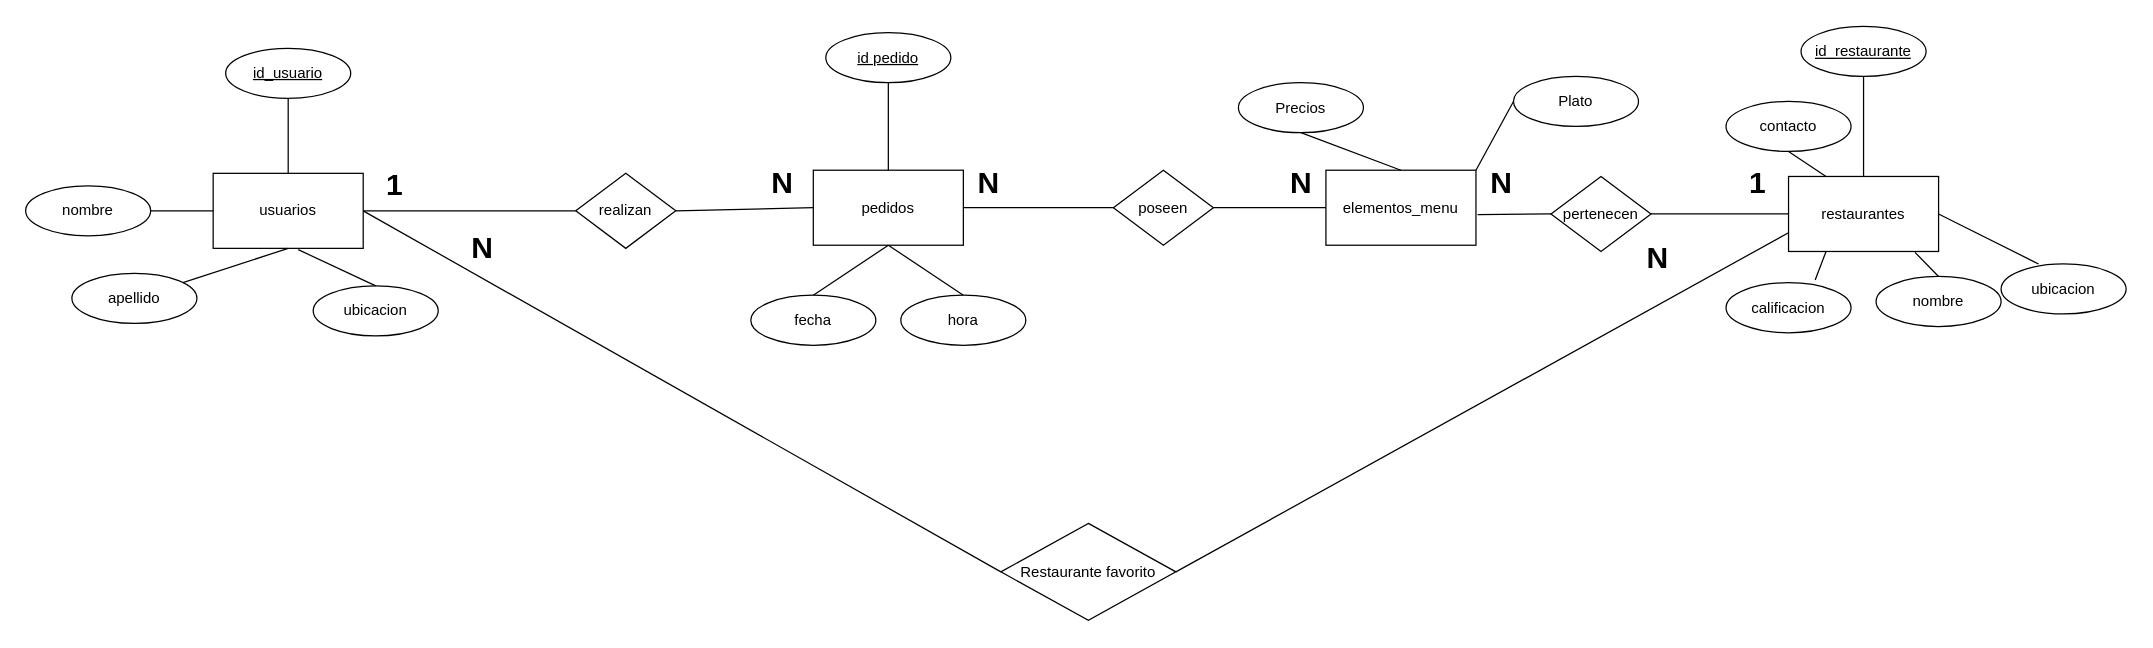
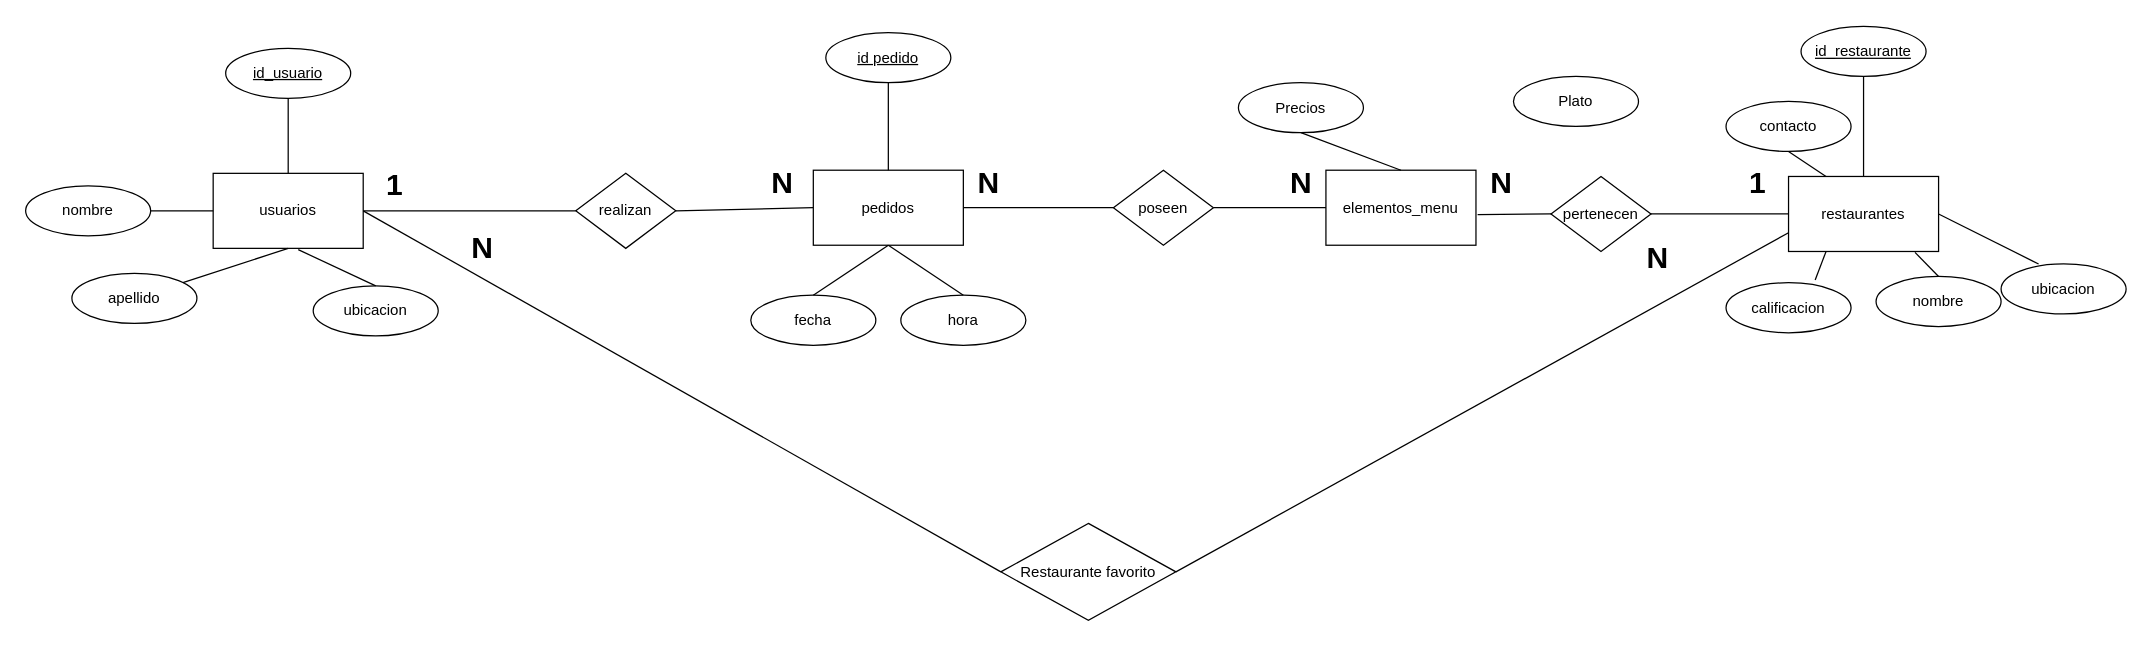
(1494, 136) -> none
